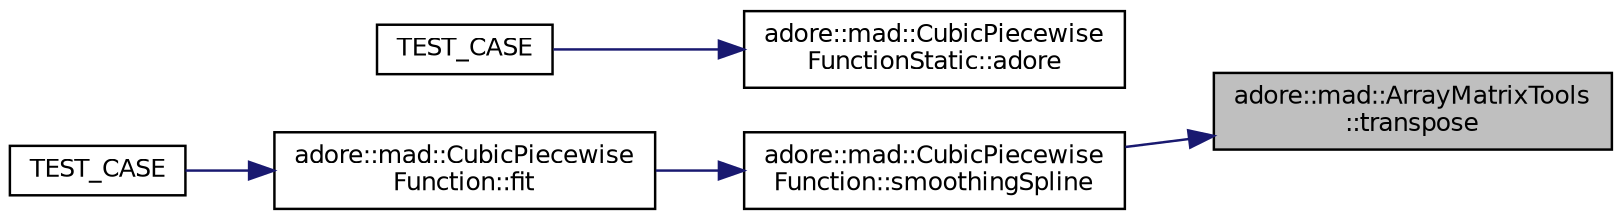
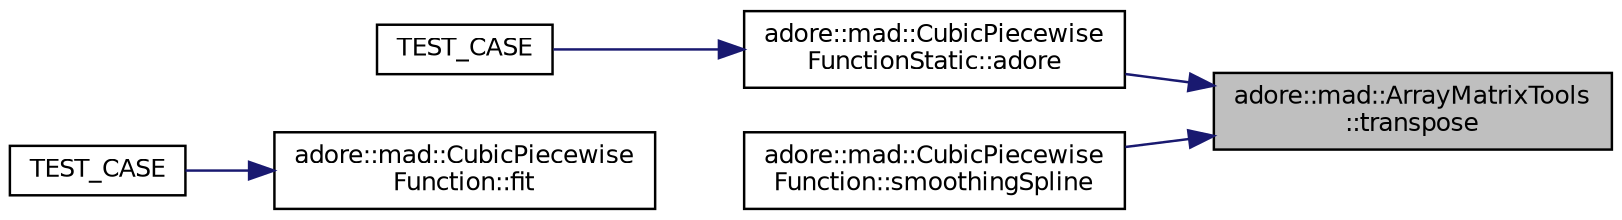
none -> (1157, 78)
(687, 171) -> none
